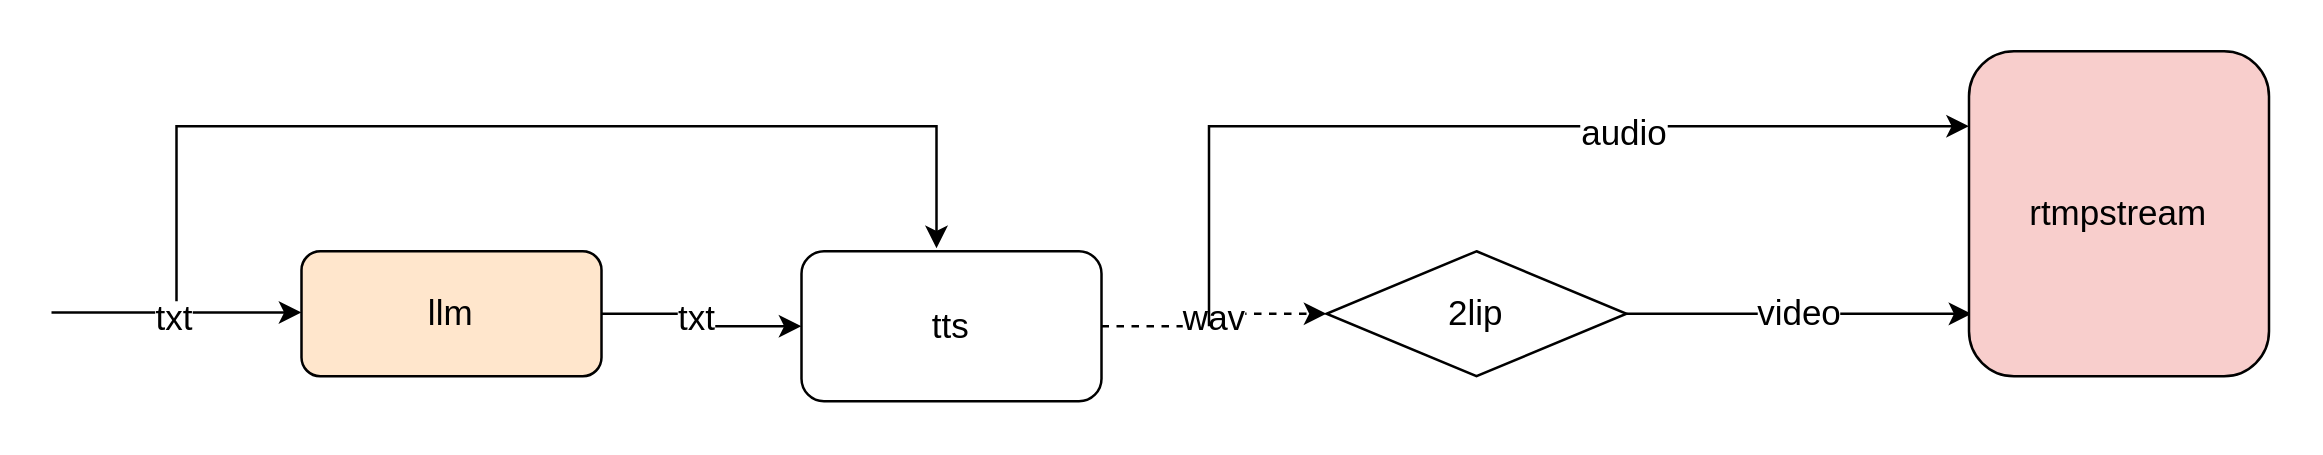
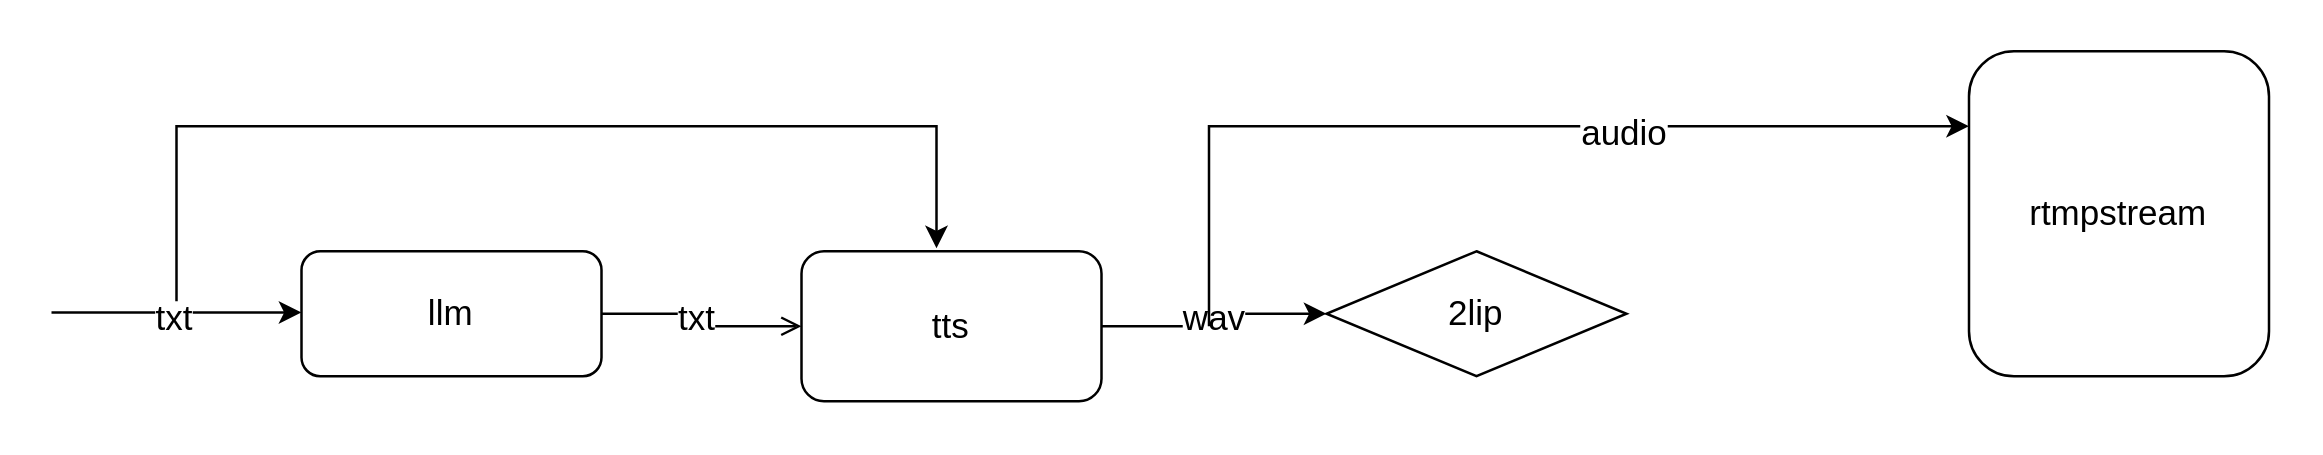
(2119, 214) -> (2119, 214)
(451, 314) -> (451, 314)
(1788, 314) -> none
(783, 326) -> (787, 326)
(1141, 326) -> (1141, 326)
